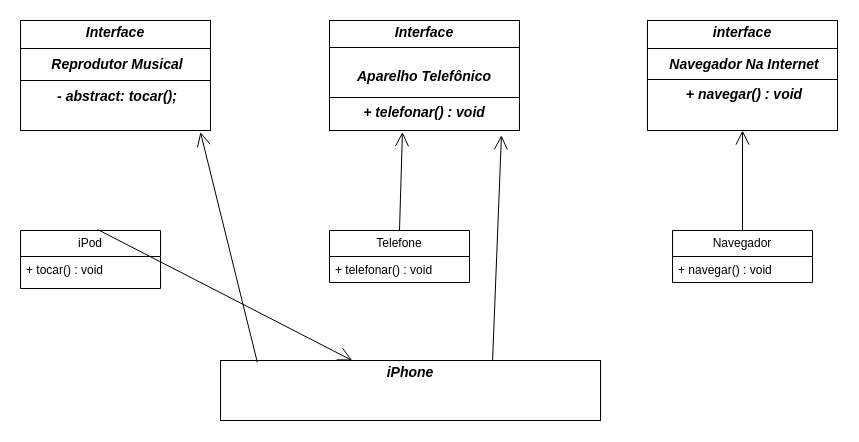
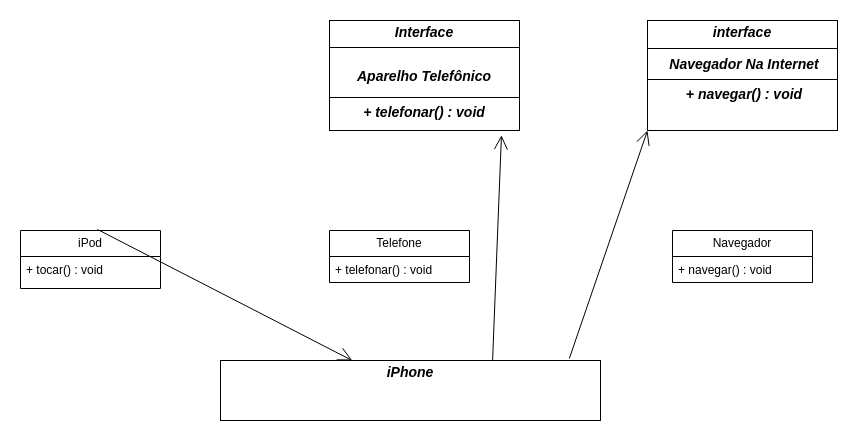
(116, 76) -> none
(401, 181) -> none
(743, 181) -> none
none -> (608, 246)
(229, 249) -> none
